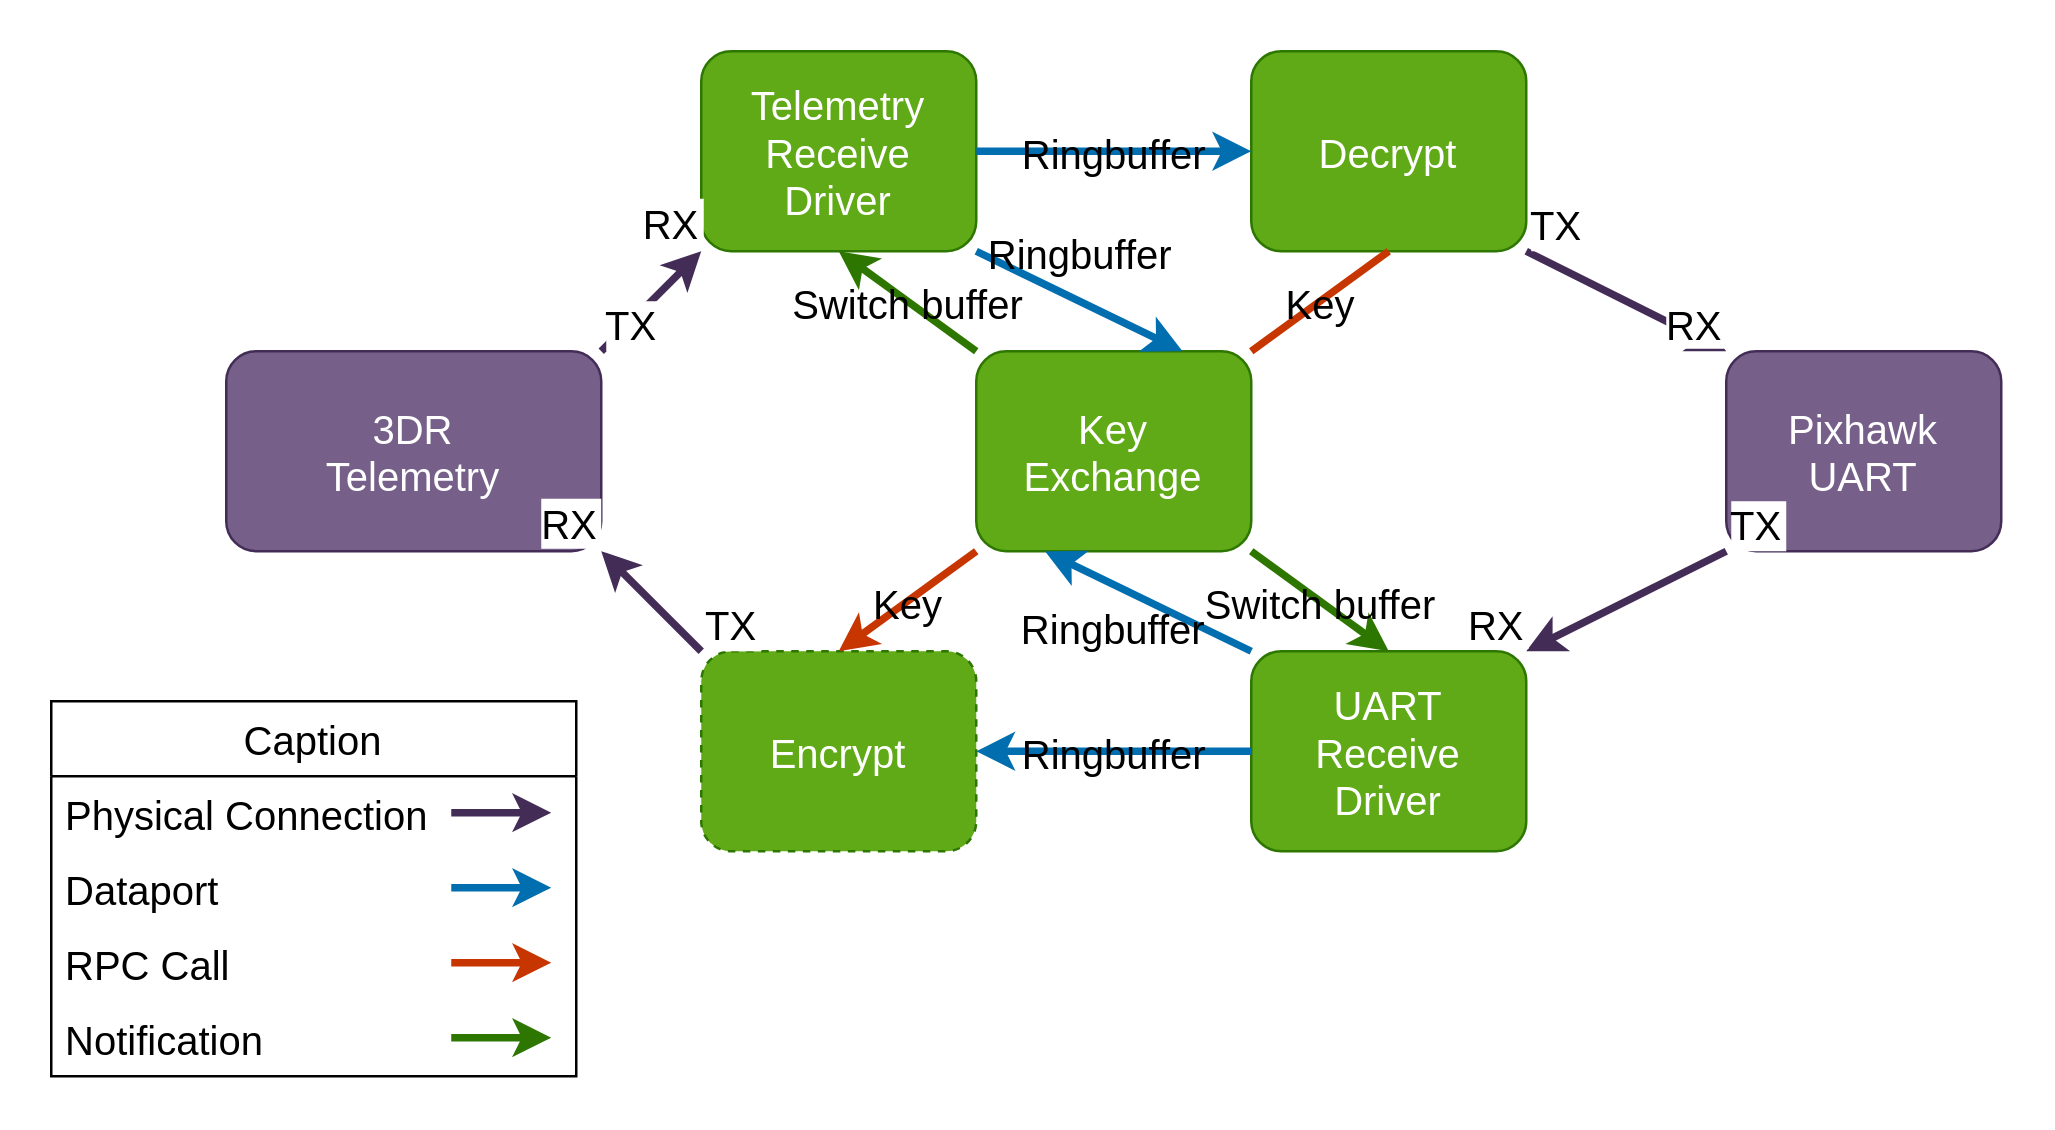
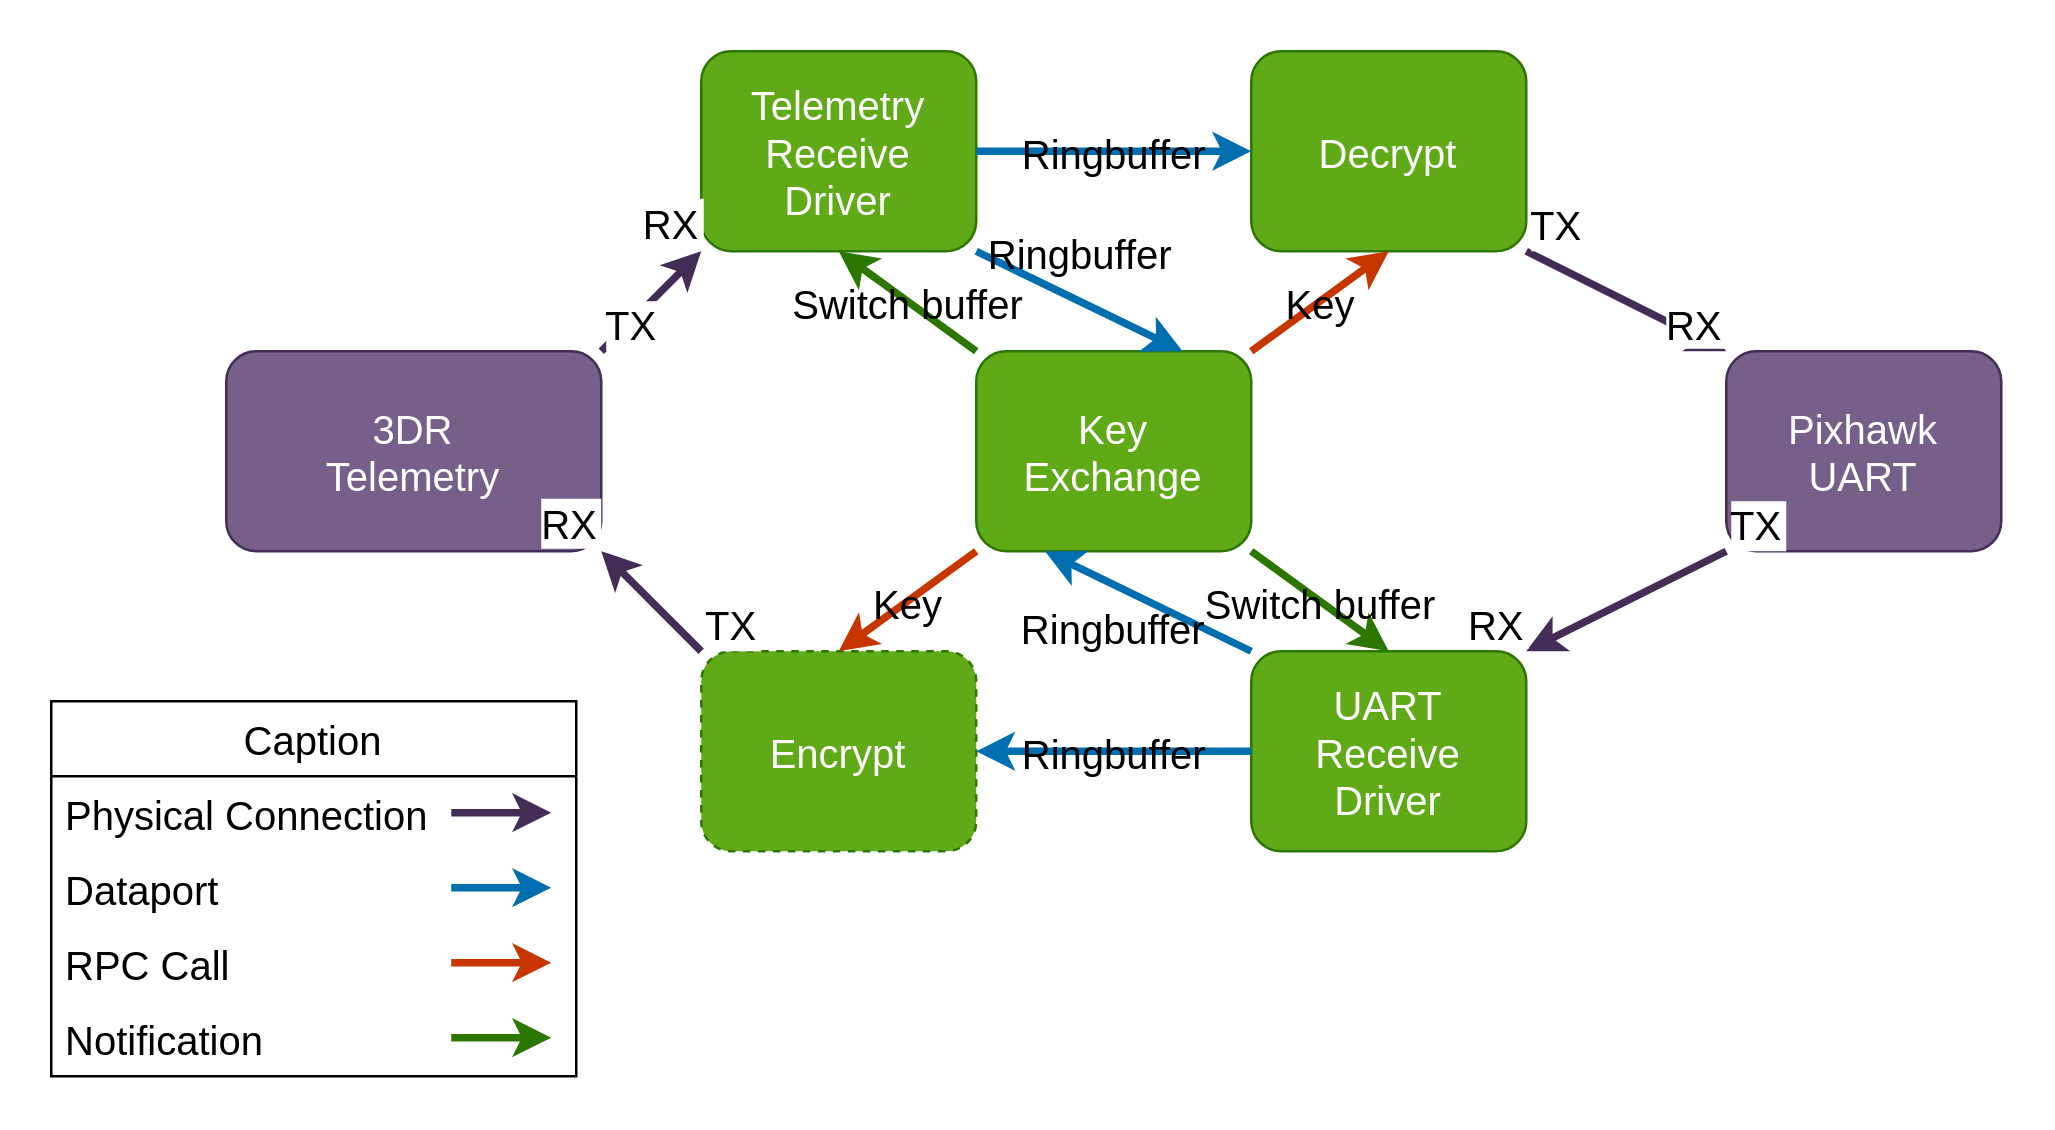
(1380, 258) -> (1368, 267)
